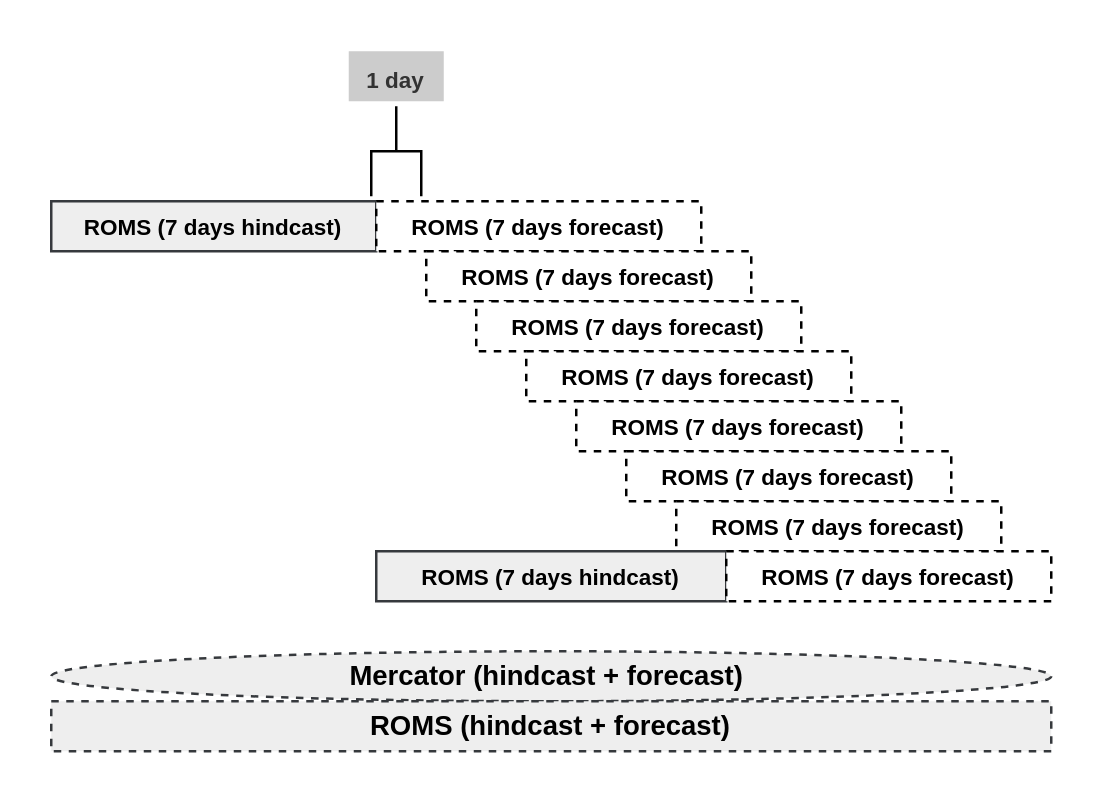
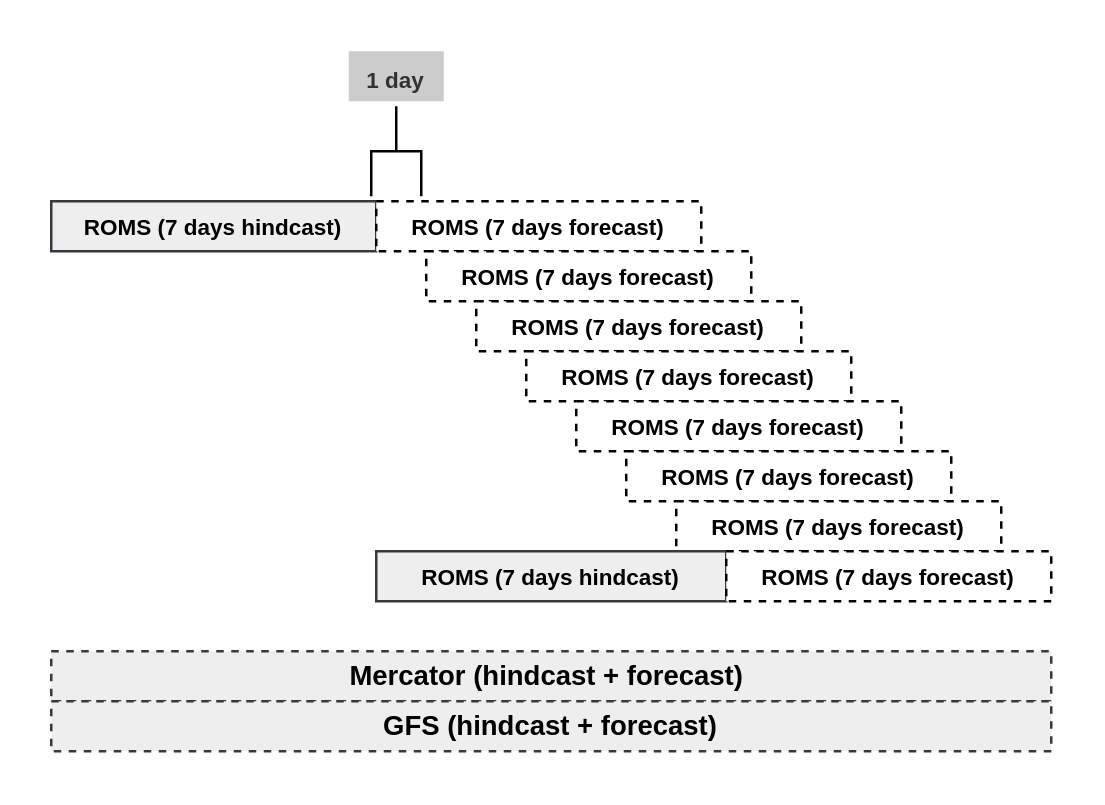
(551, 676) -> (551, 676)
(551, 726) -> (551, 726)
